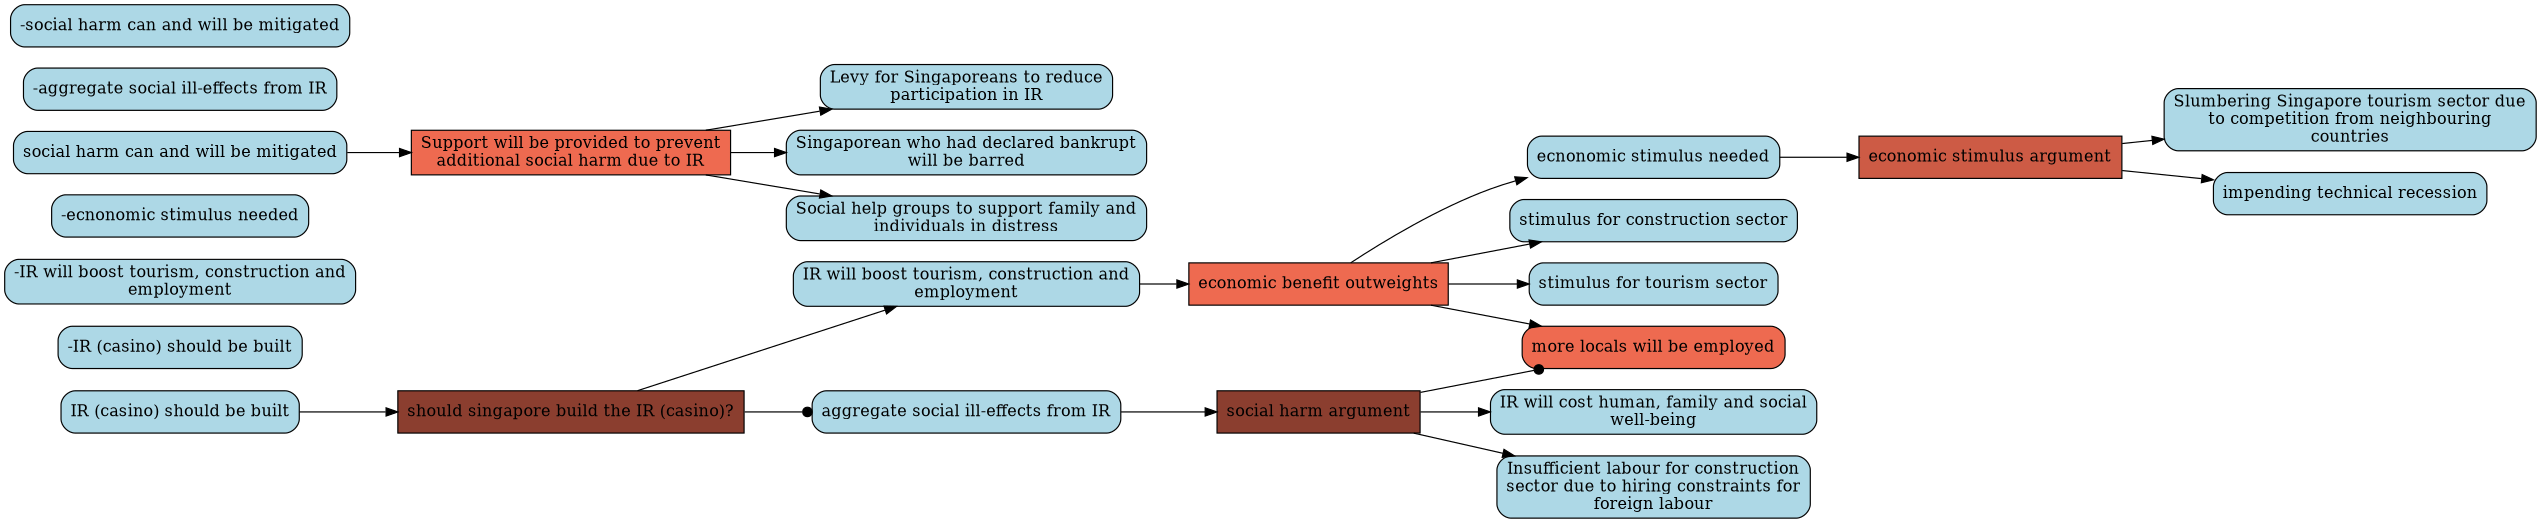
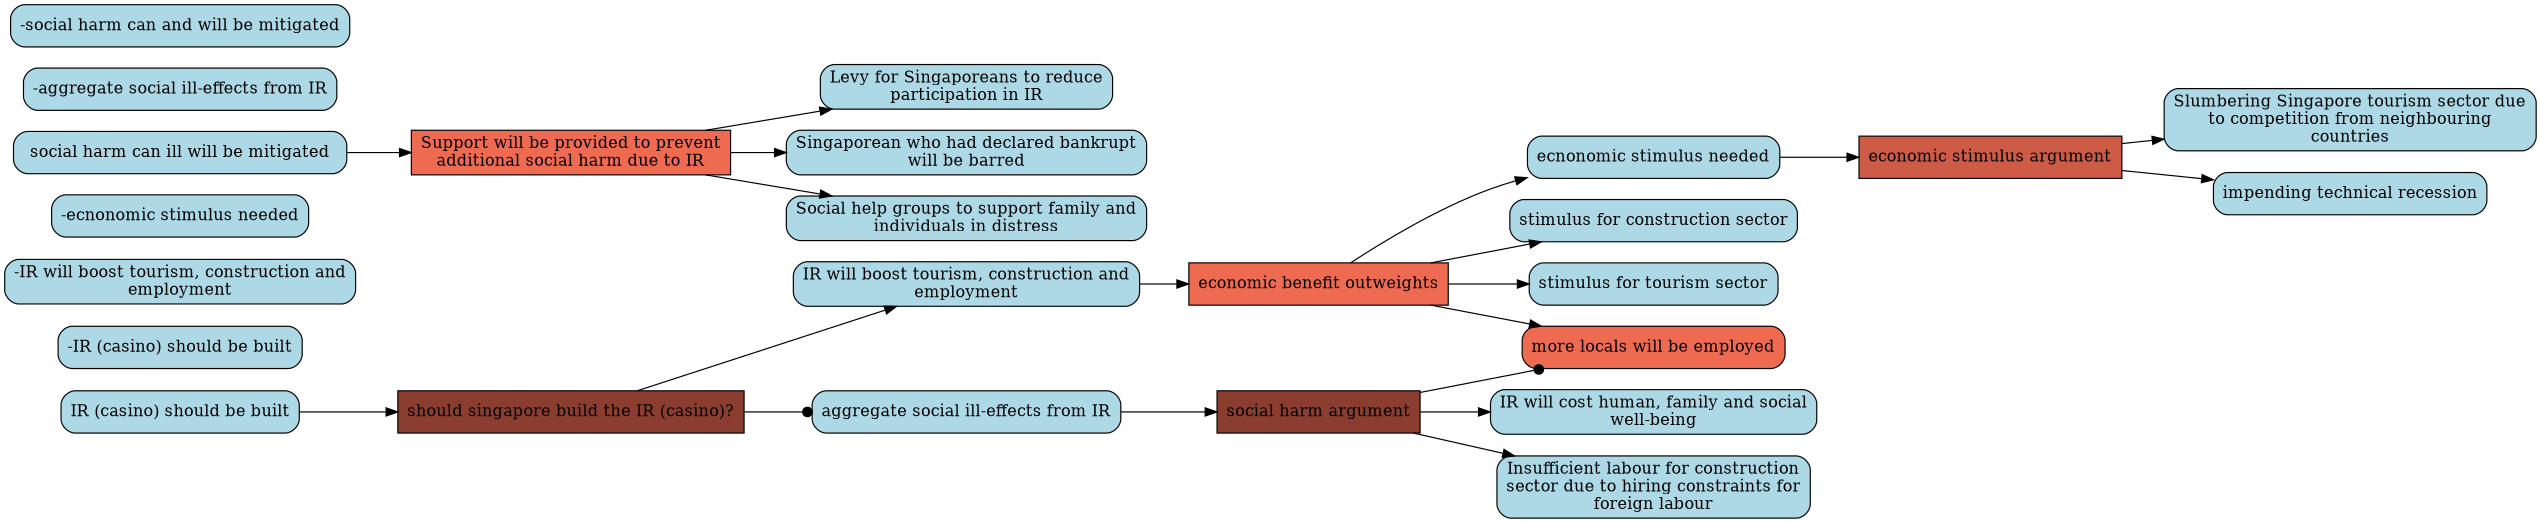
(180, 153) -> (180, 153)
